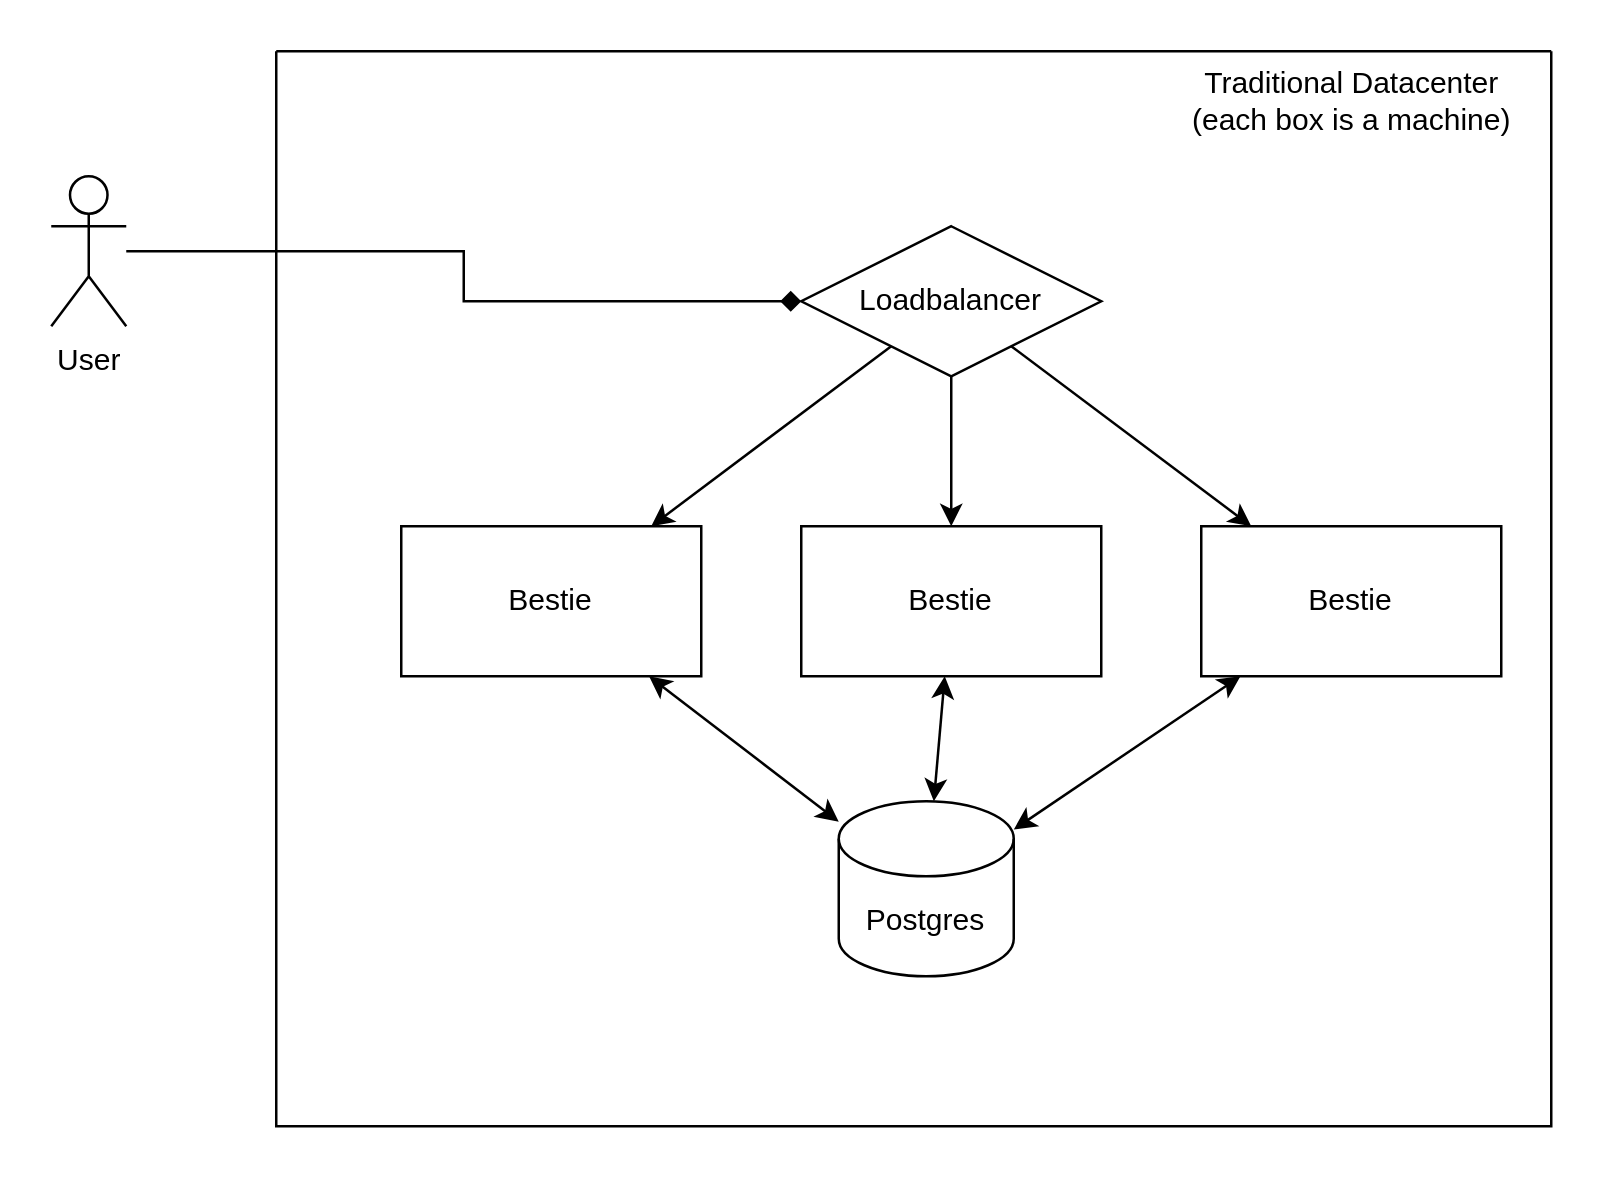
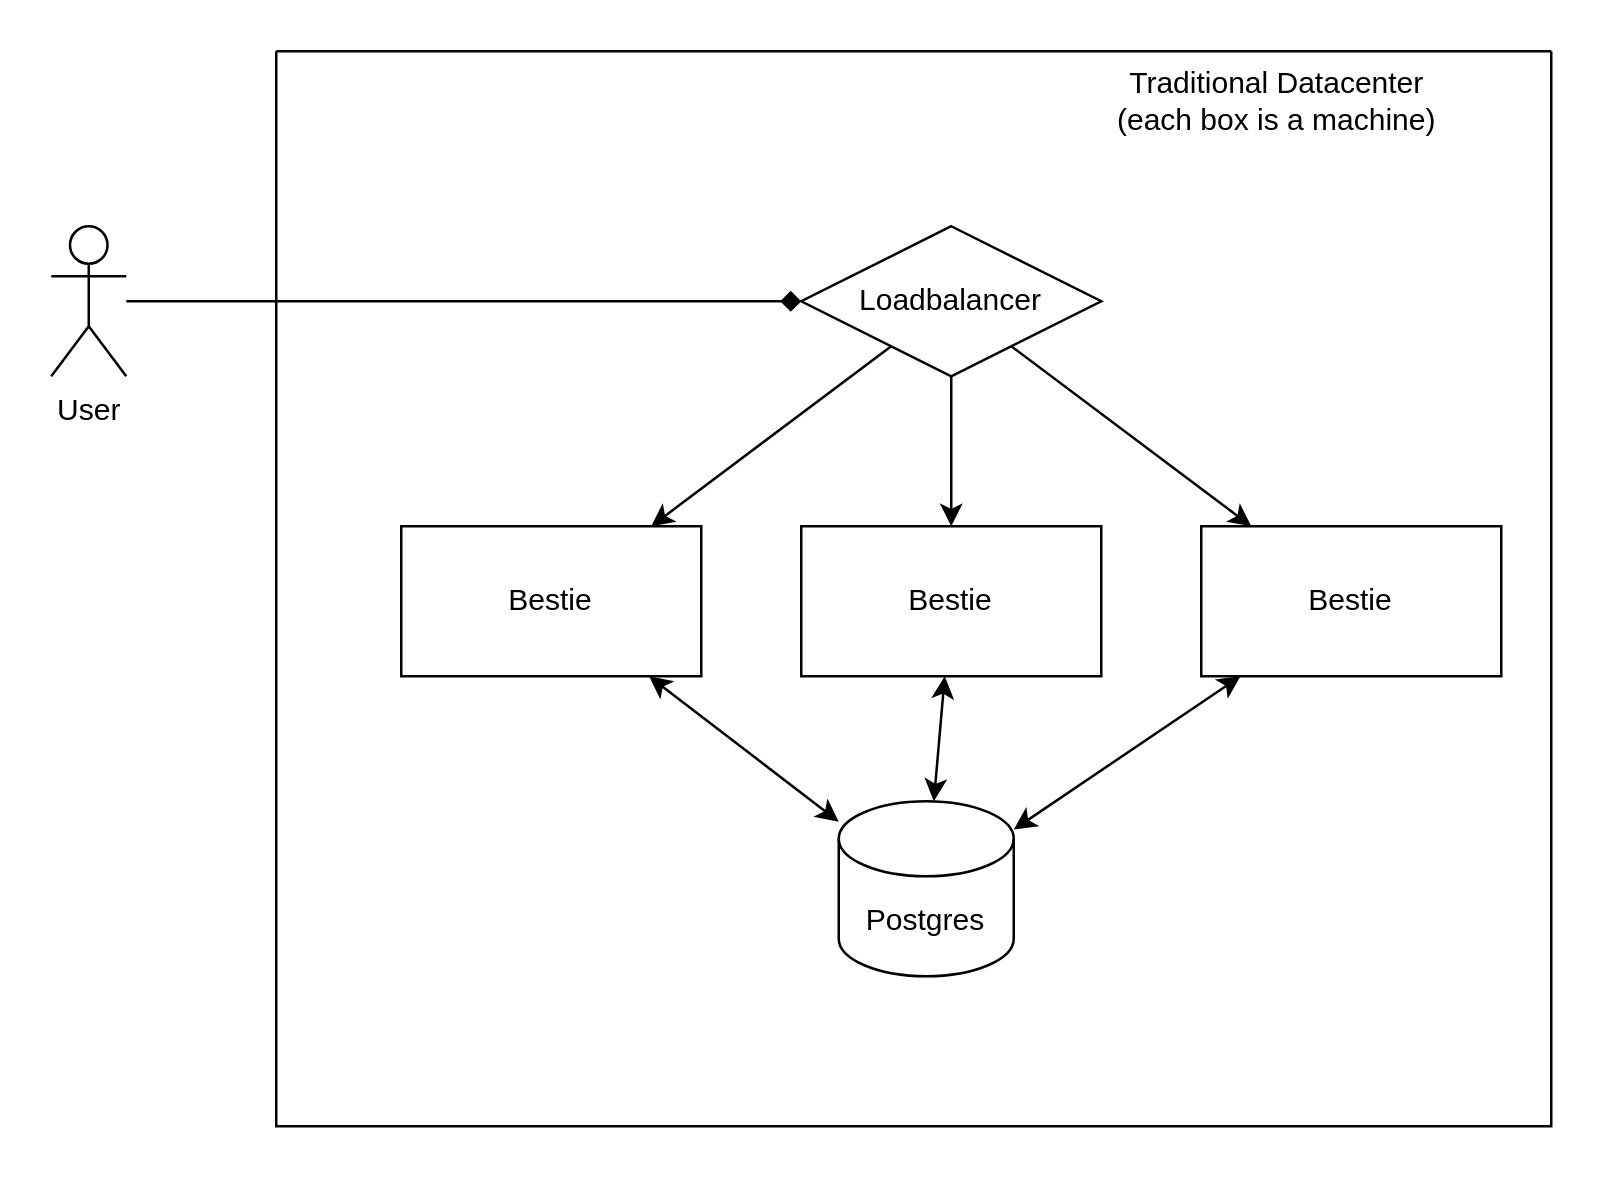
(1351, 101) -> (1276, 101)
(89, 251) -> (89, 301)
